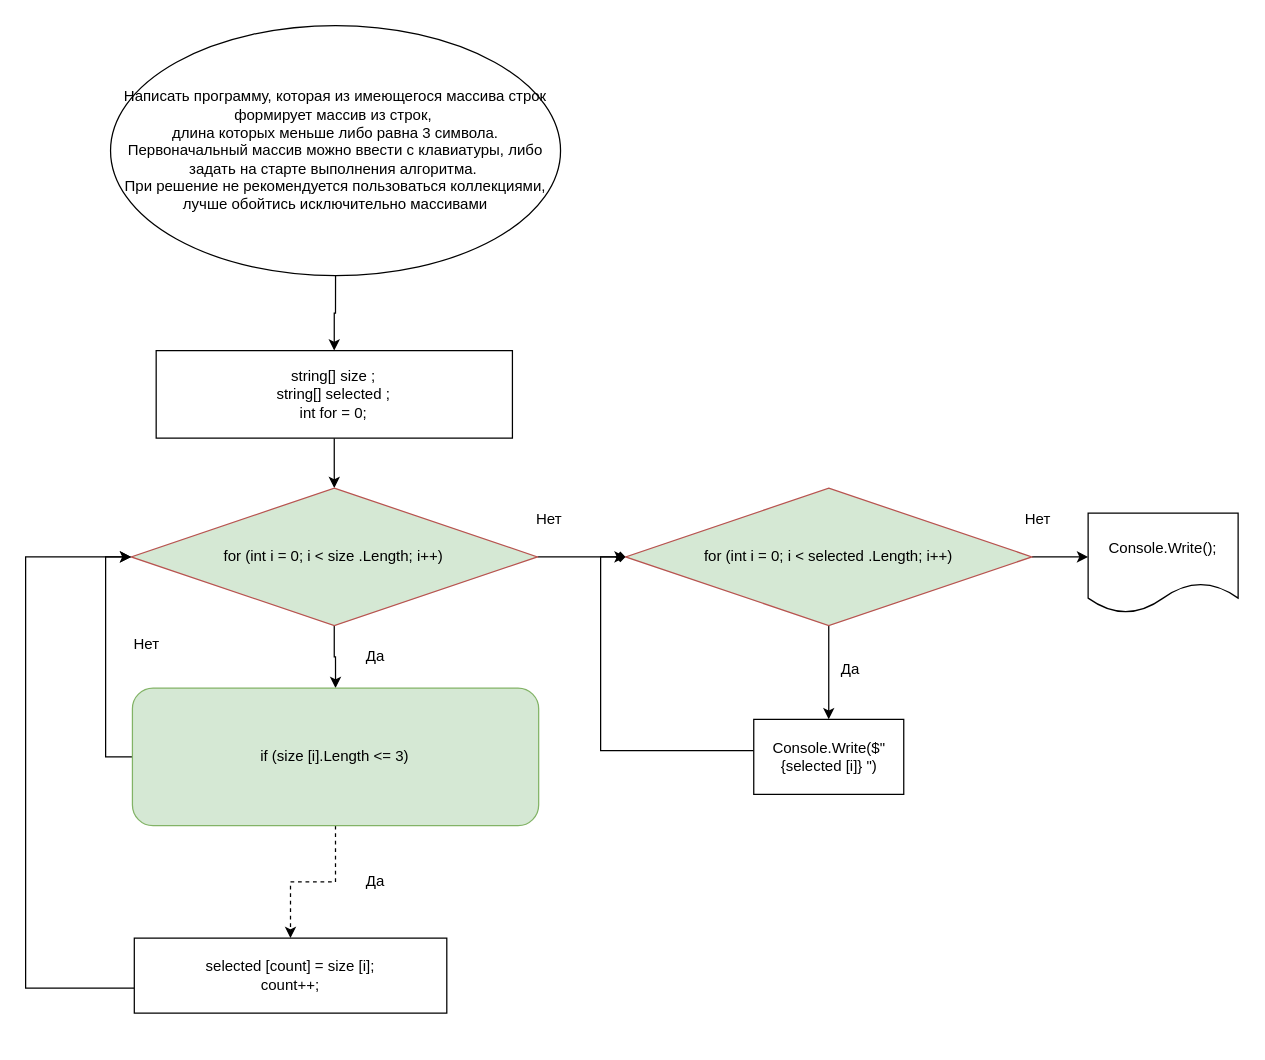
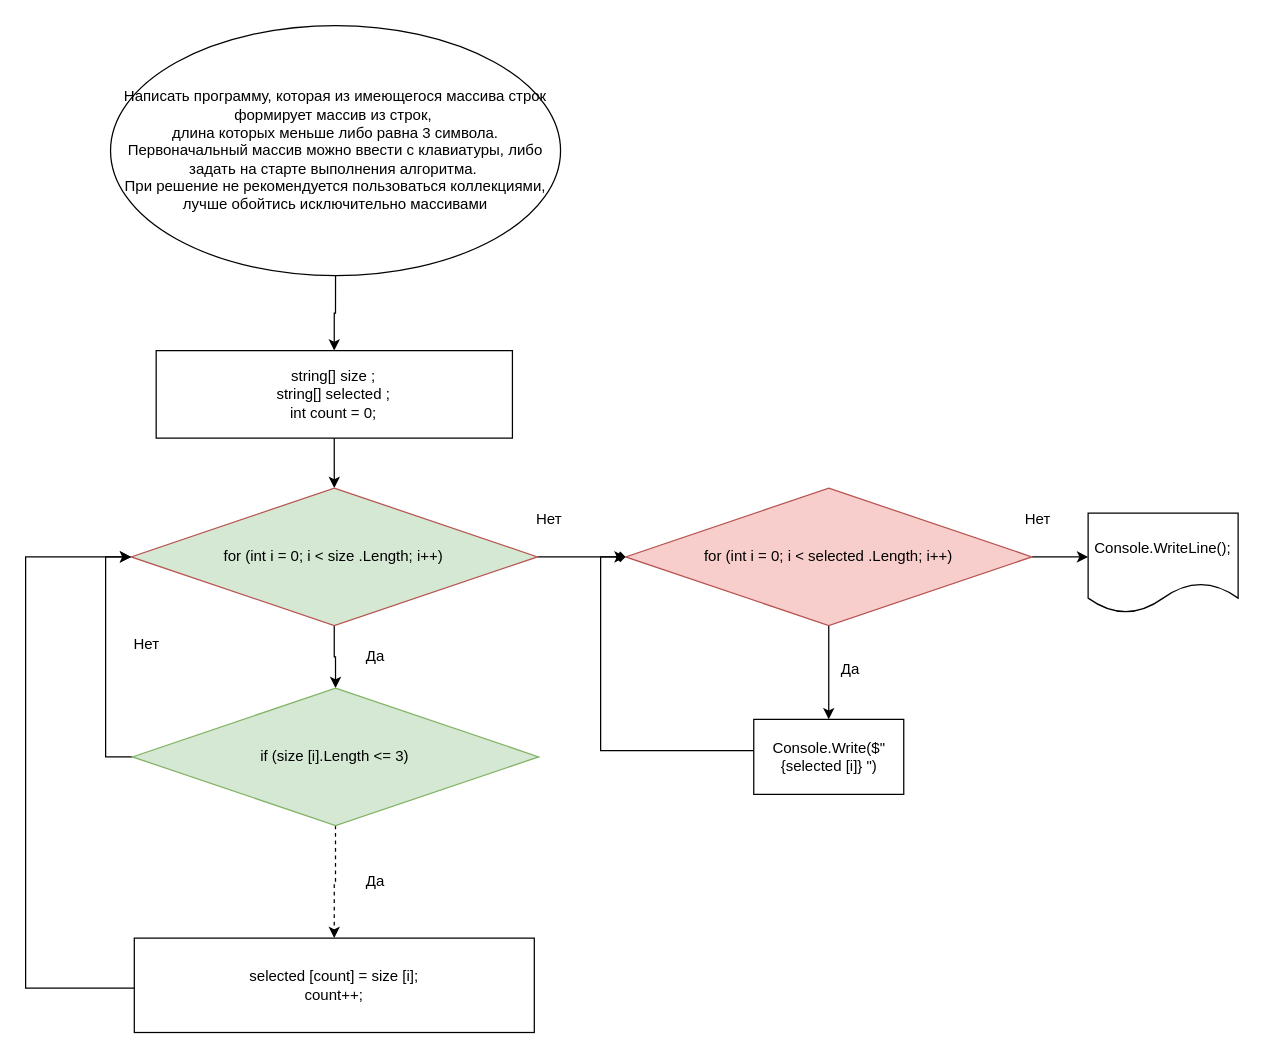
(334, 394) -> (334, 394)
(1163, 548) -> (1163, 548)
(829, 557) -> (829, 557)
(336, 757) -> (336, 757)
(291, 976) -> (334, 985)
